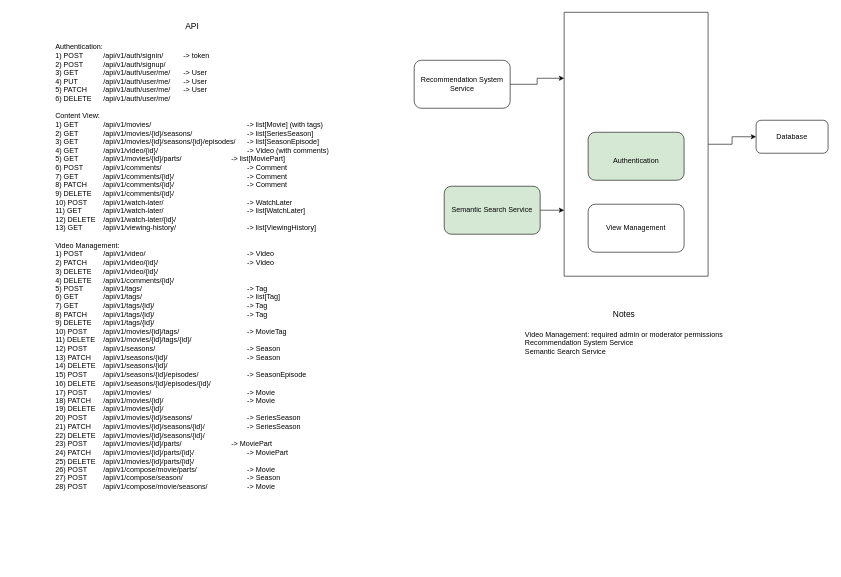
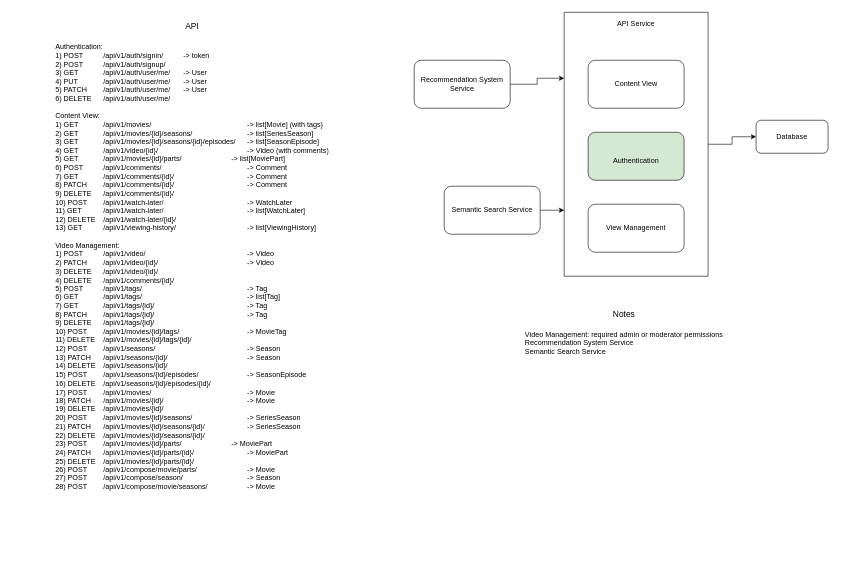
none -> (636, 24)
none -> (636, 84)
(492, 210) -> (492, 210)
